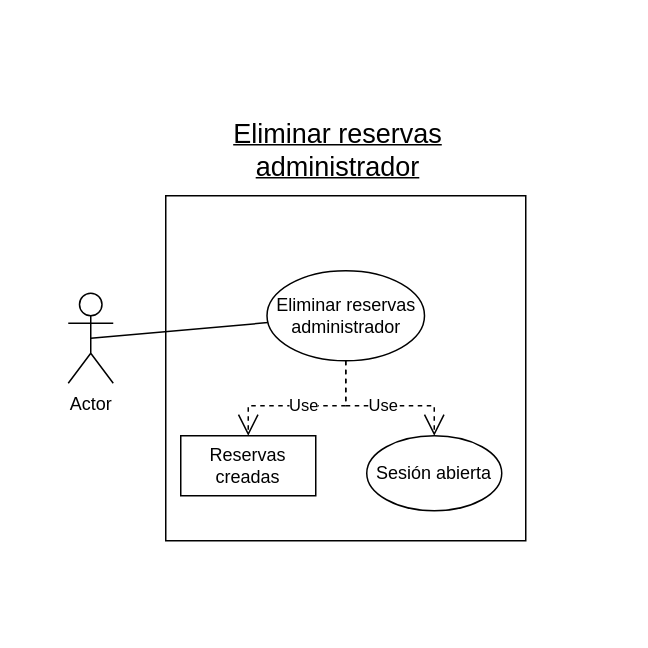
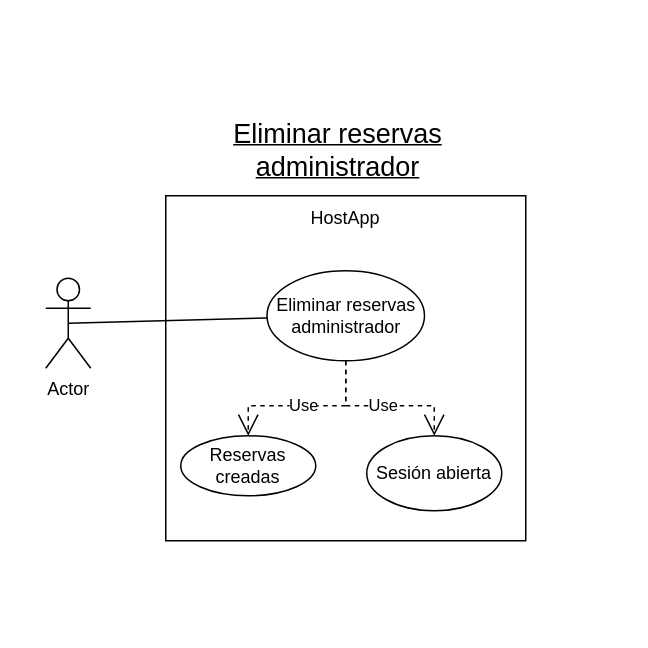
none -> (346, 218)
(91, 338) -> (68, 323)
(248, 466) -> (248, 466)
